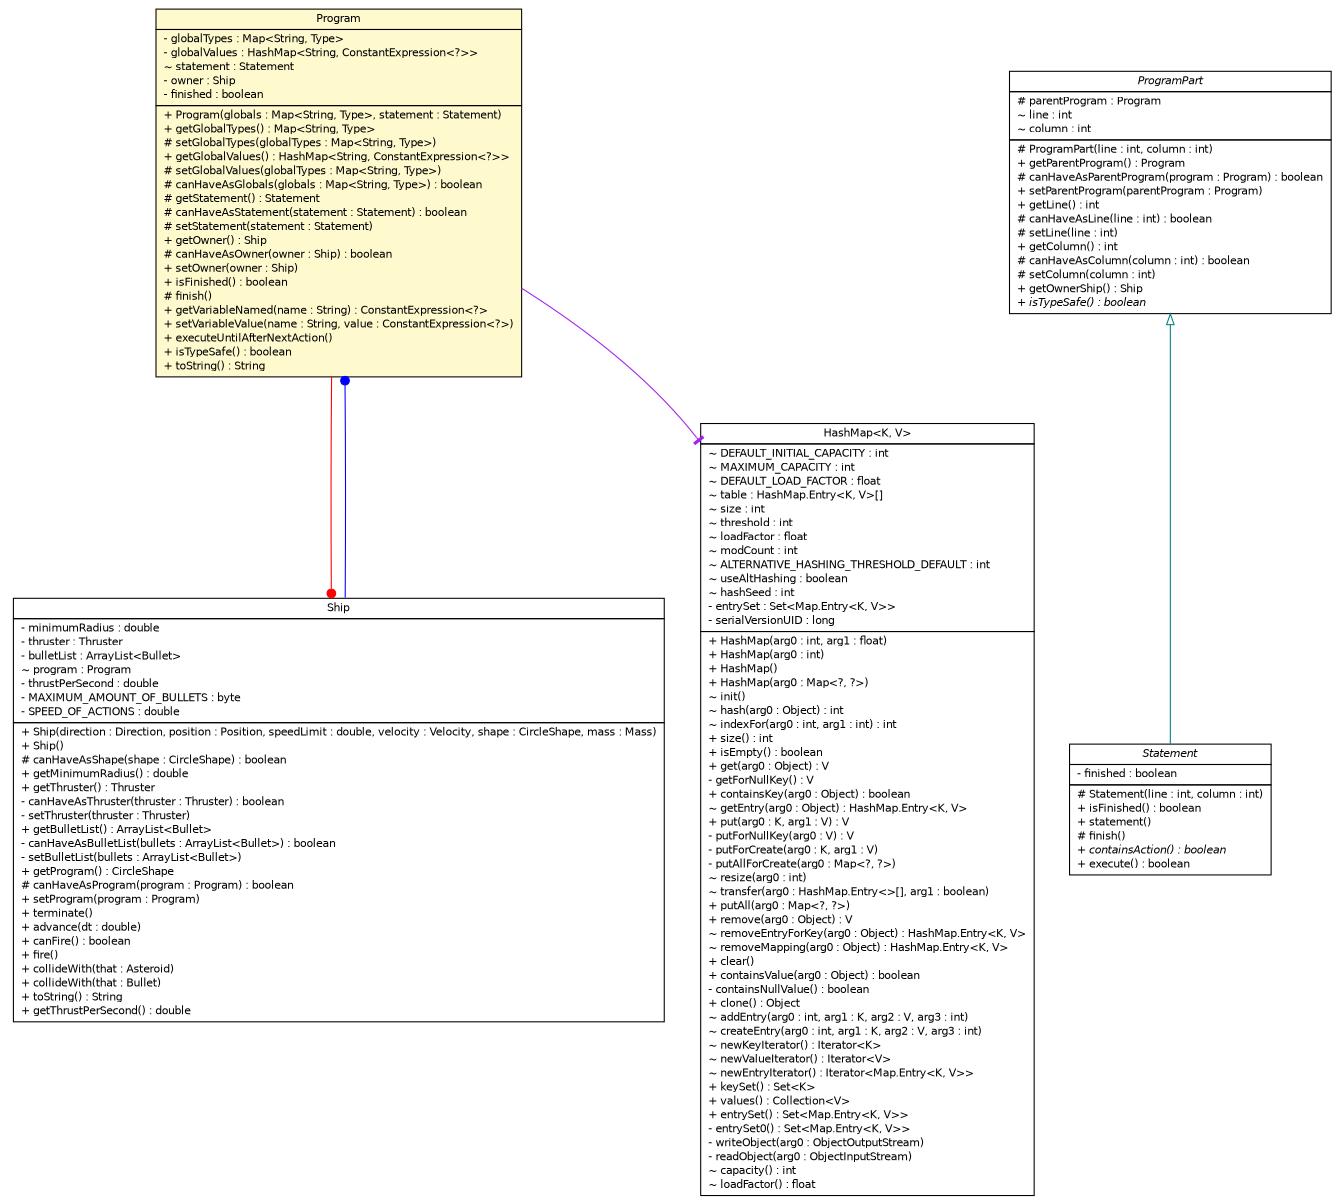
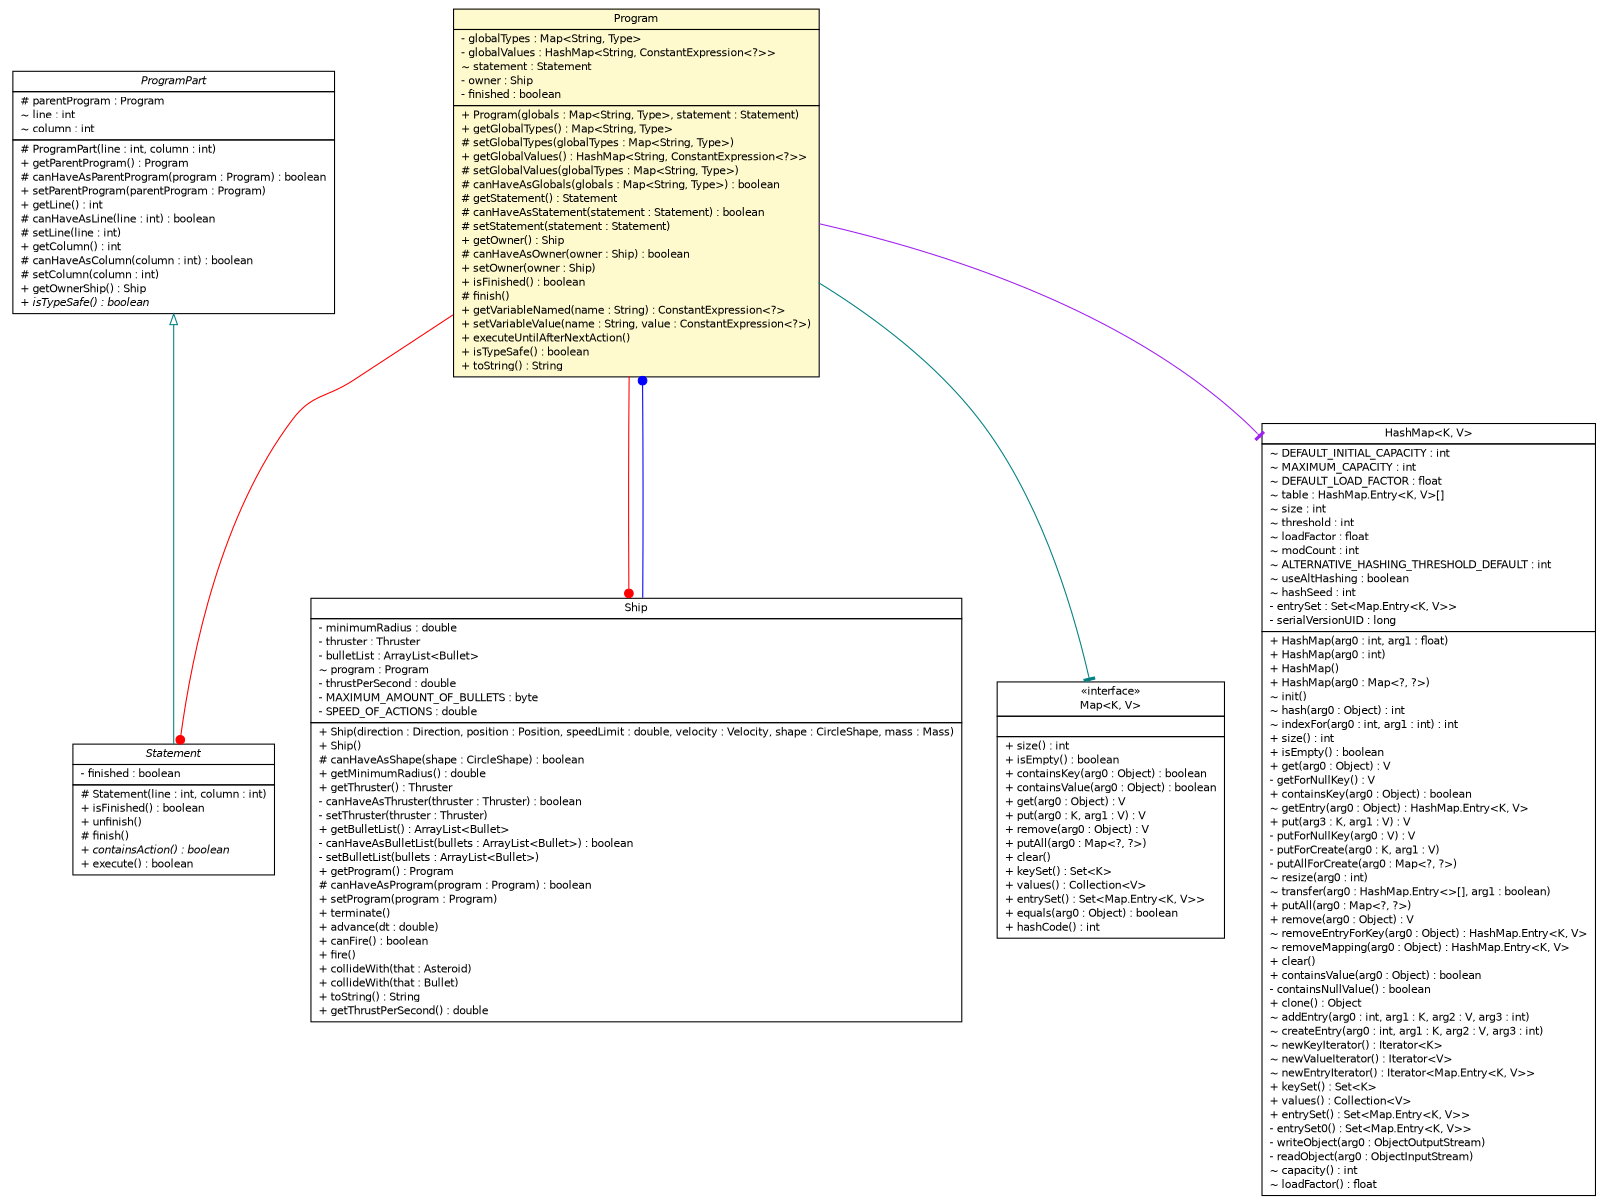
none -> (255, 482)
none -> (1111, 810)
(779, 822) -> (1340, 822)
(1115, 822) -> (112, 822)
(98, 872) -> (387, 872)
